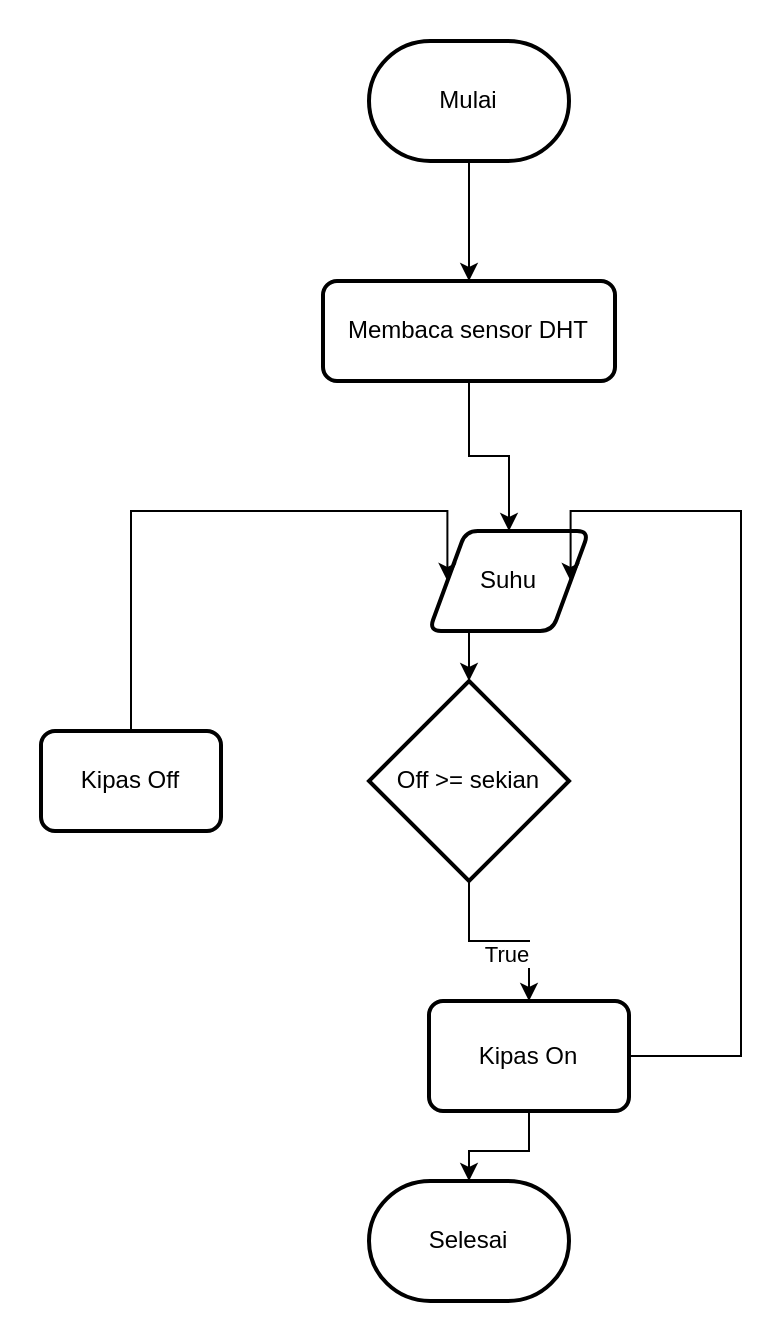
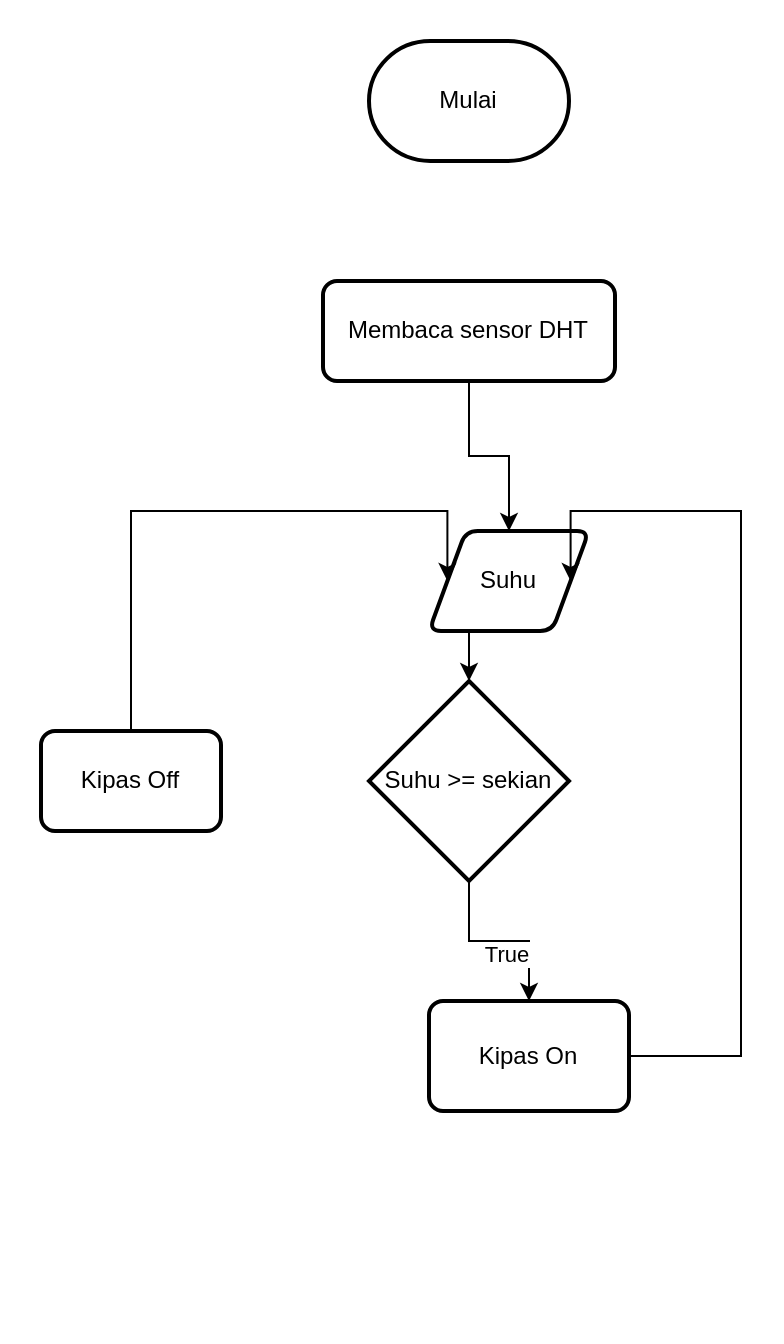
(469, 214) -> none
(469, 781) -> (469, 781)
(511, 1151) -> none
(469, 1241) -> none
